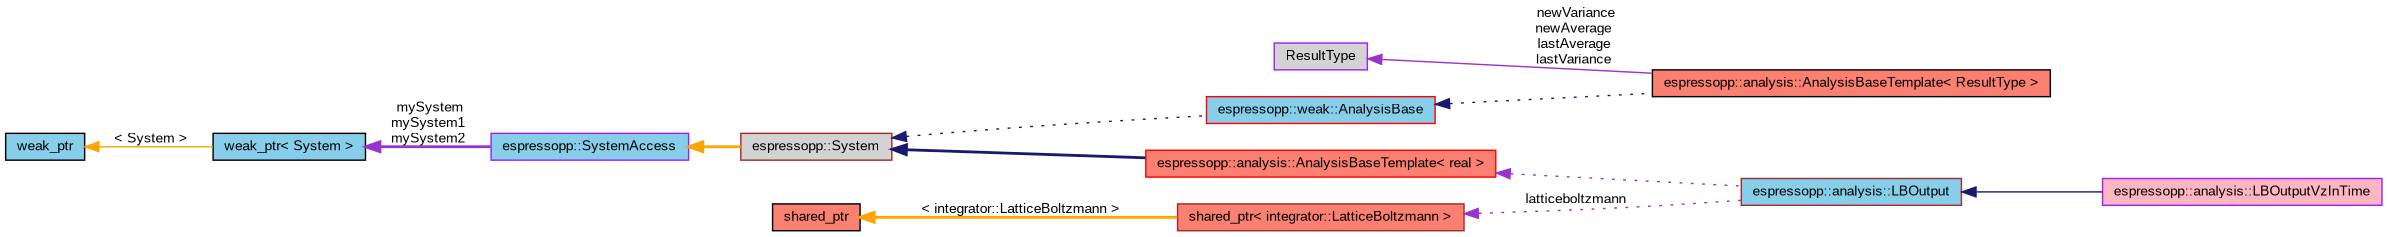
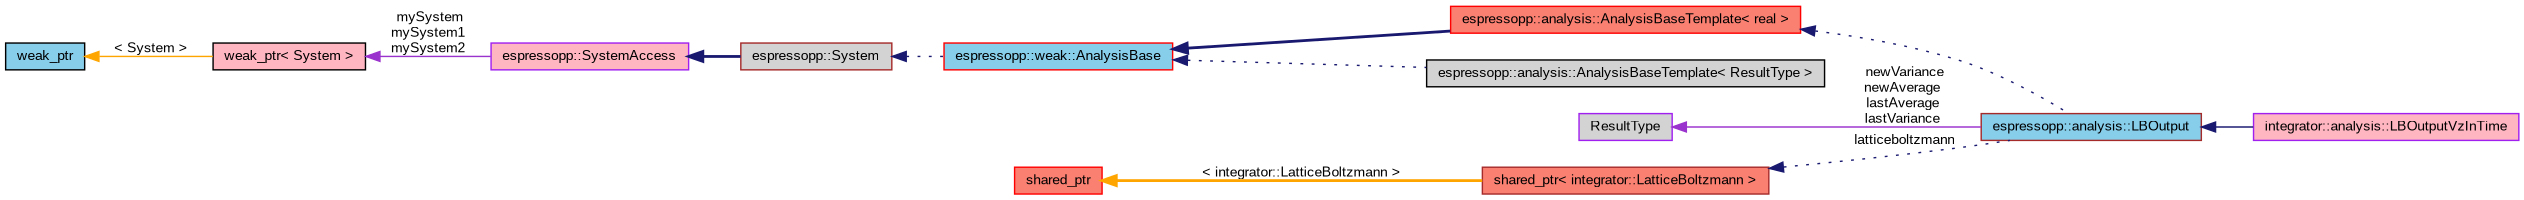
(1517, 66) -> (1834, 127)
(1851, 83) -> (1626, 73)
(289, 147) -> (289, 56)
(435, 147) -> (435, 56)
(590, 147) -> (590, 56)
(722, 147) -> (722, 56)
(1026, 154) -> (1319, 40)
(1626, 180) -> (1947, 57)
(2242, 192) -> (2386, 127)
(1610, 208) -> (1897, 155)
(816, 217) -> (1058, 181)
